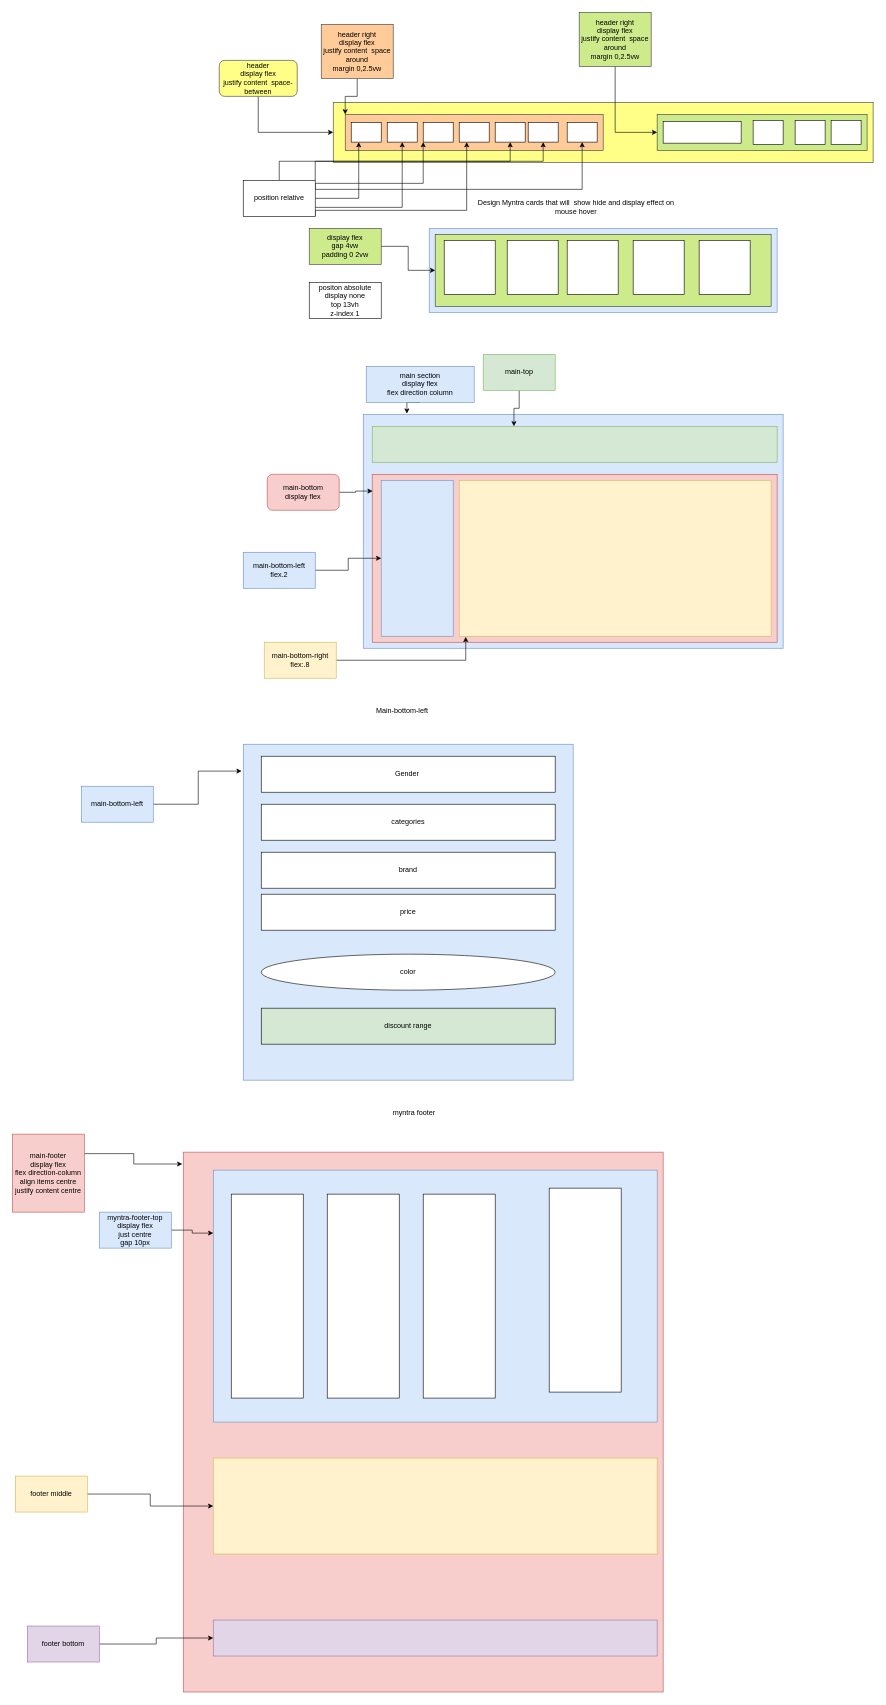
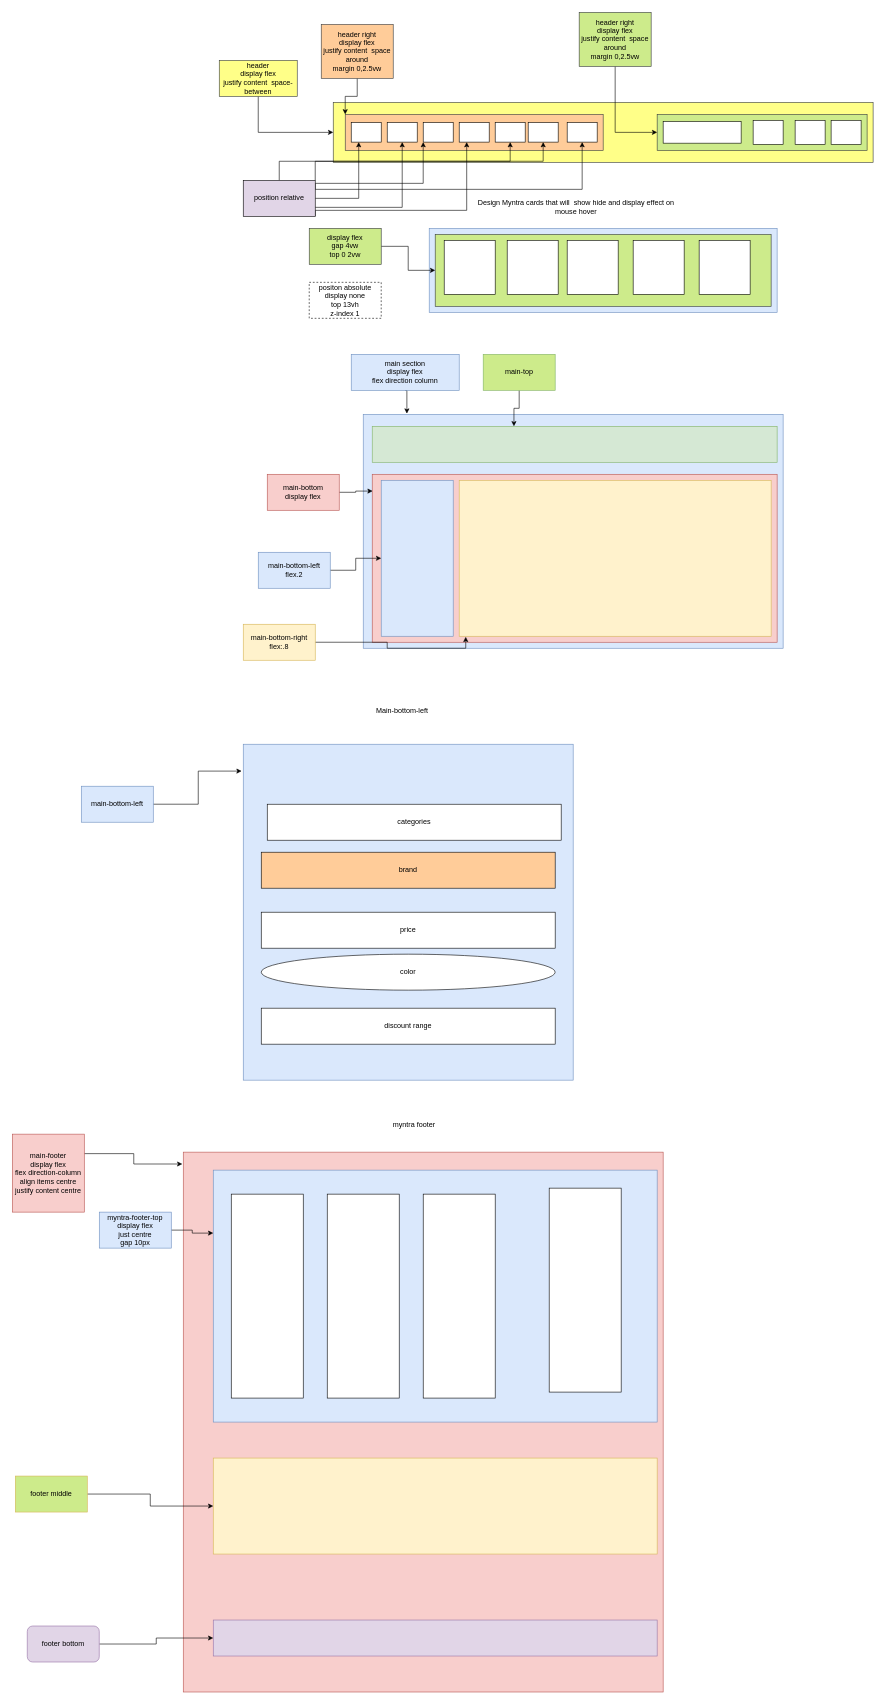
(258, 78) -> (258, 78)
(279, 198) -> (279, 198)
(345, 246) -> (345, 246)
(345, 300) -> (345, 300)
(519, 372) -> (519, 372)
(420, 384) -> (405, 372)
(303, 492) -> (303, 492)
(279, 570) -> (294, 570)
(300, 660) -> (279, 642)
(408, 774) -> none
(408, 822) -> (414, 822)
(408, 870) -> (408, 870)
(408, 912) -> (408, 930)
(408, 1026) -> (408, 1026)
(414, 1113) -> (414, 1125)
(51, 1494) -> (51, 1494)
(63, 1644) -> (63, 1644)
